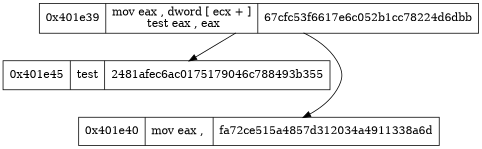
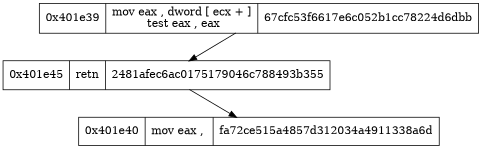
(341, 72) -> (210, 102)
(87, 75) -> (87, 75)
